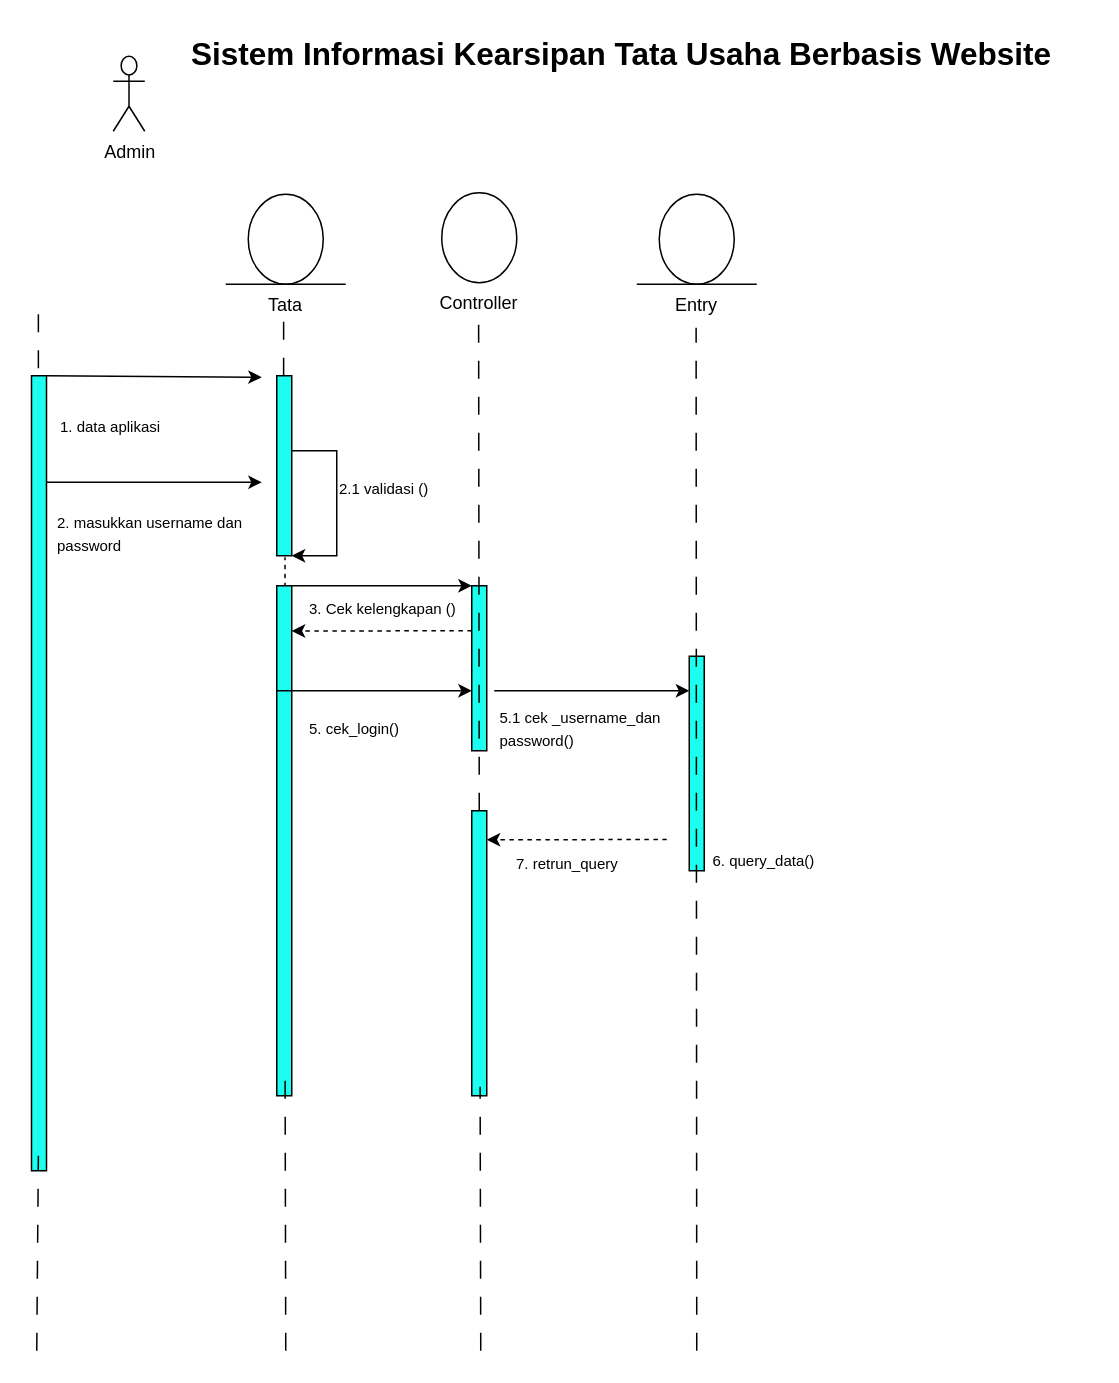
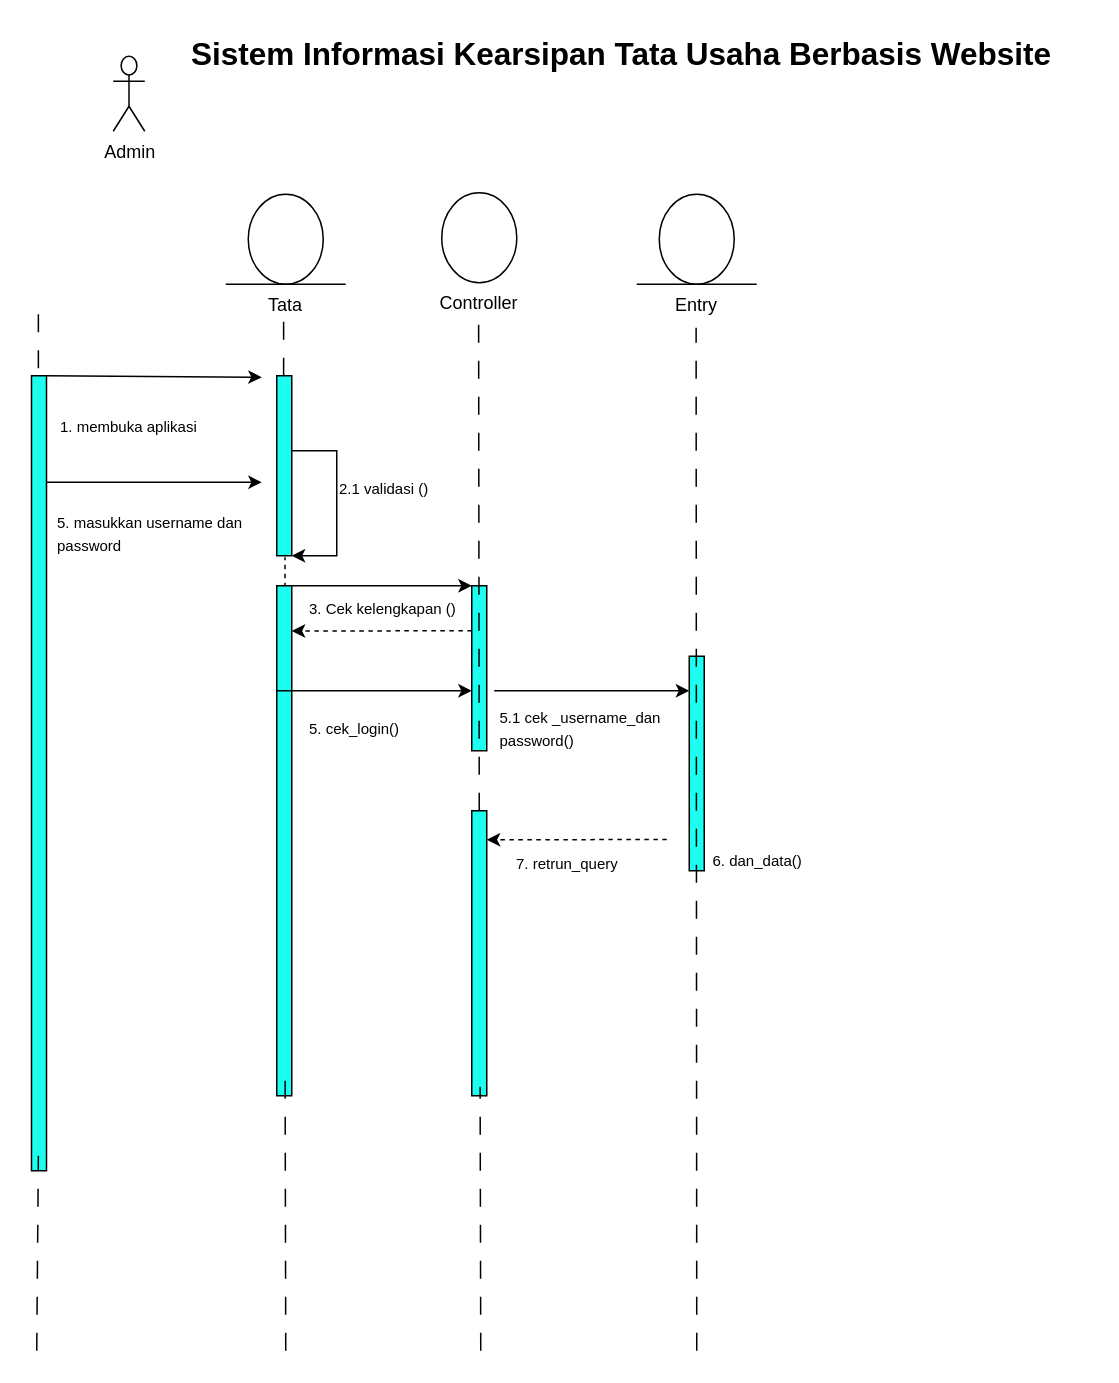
(127, 427) -> (142, 427)
(160, 533) -> (160, 533)
(780, 860) -> (774, 860)
